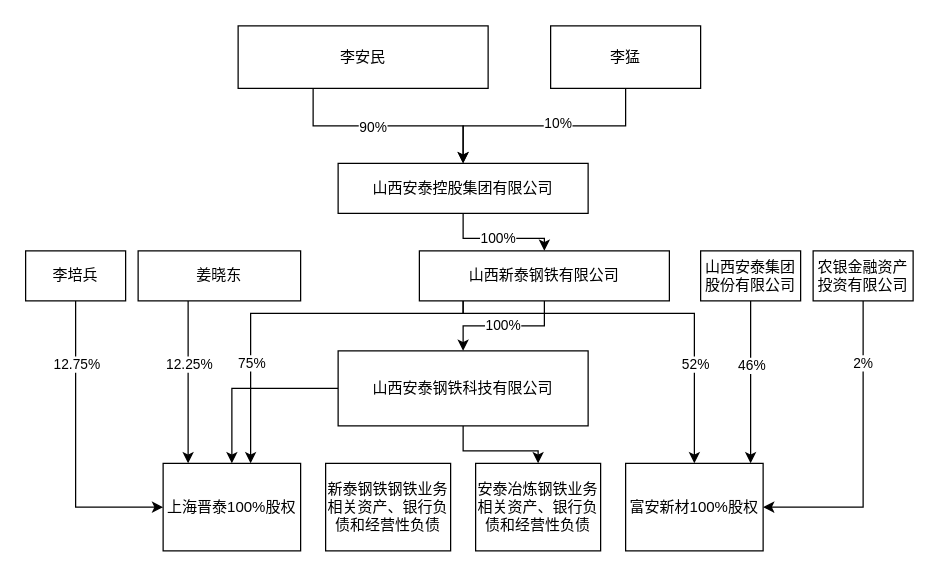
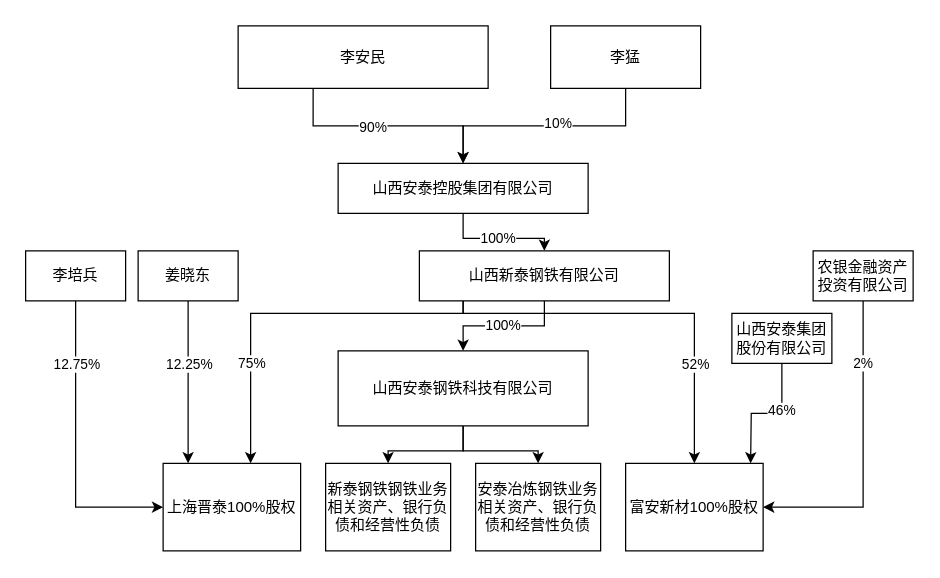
(219, 276) -> (188, 276)
(751, 276) -> (782, 338)
(253, 388) -> (423, 451)
